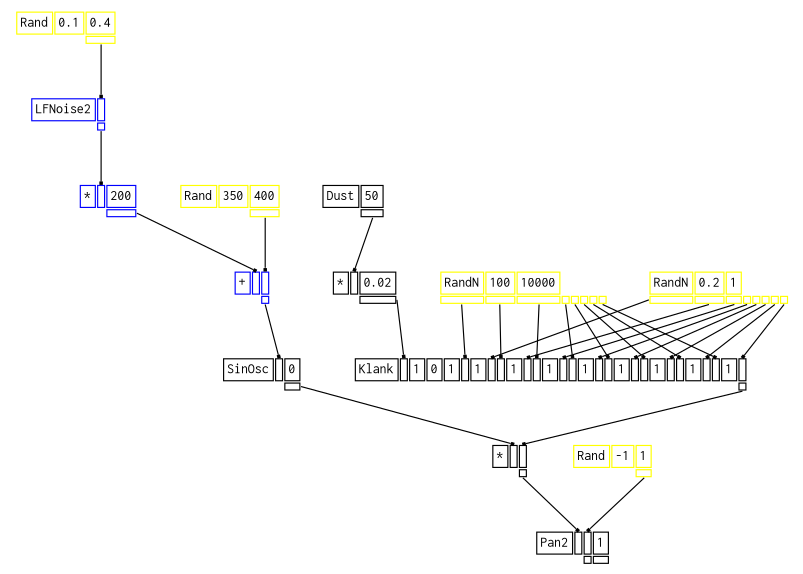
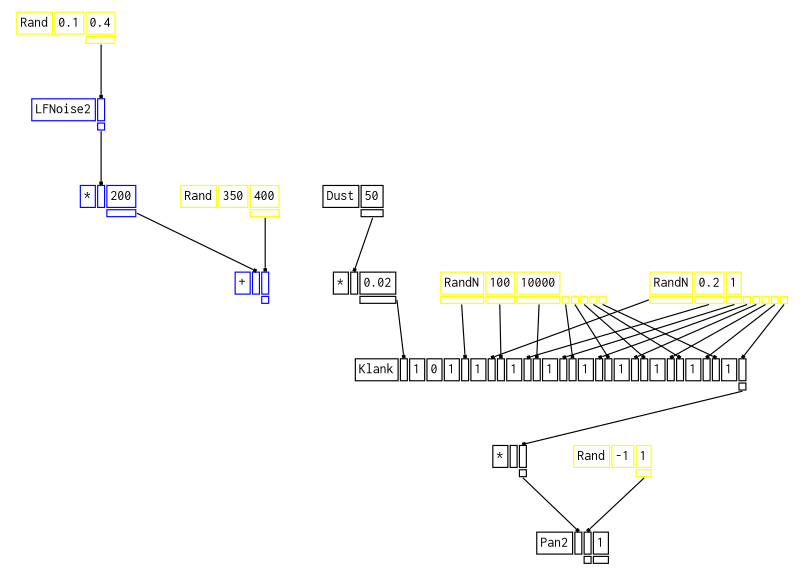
(262, 374) -> none
